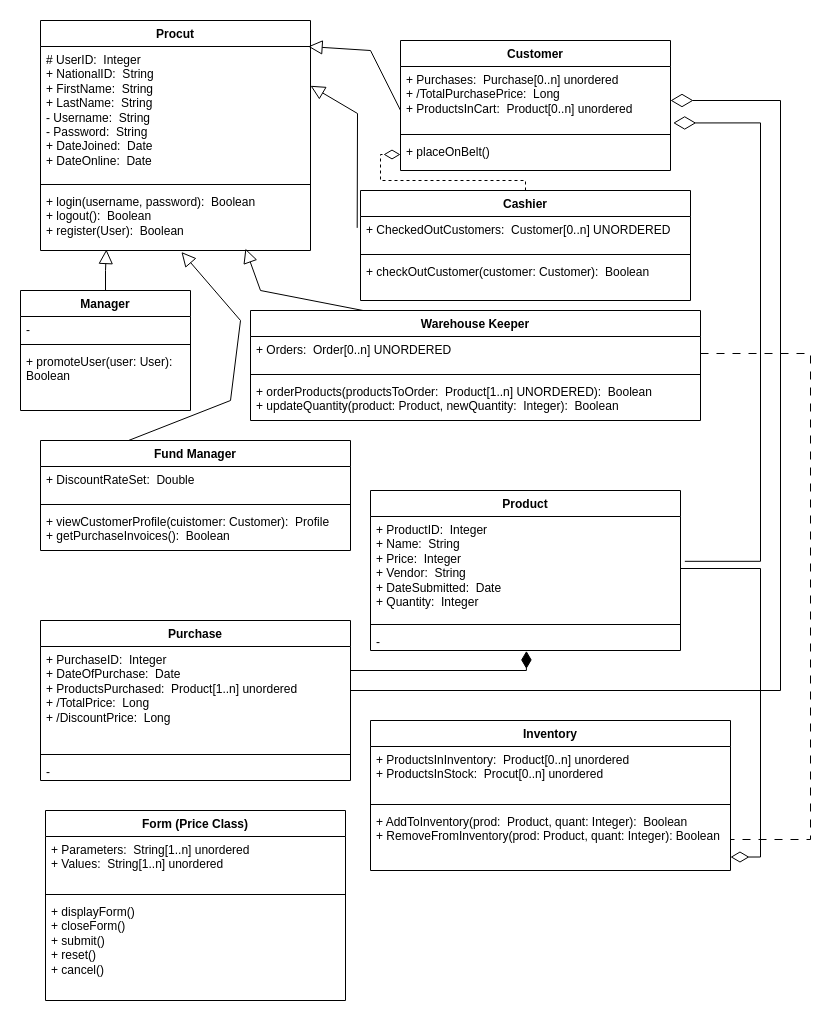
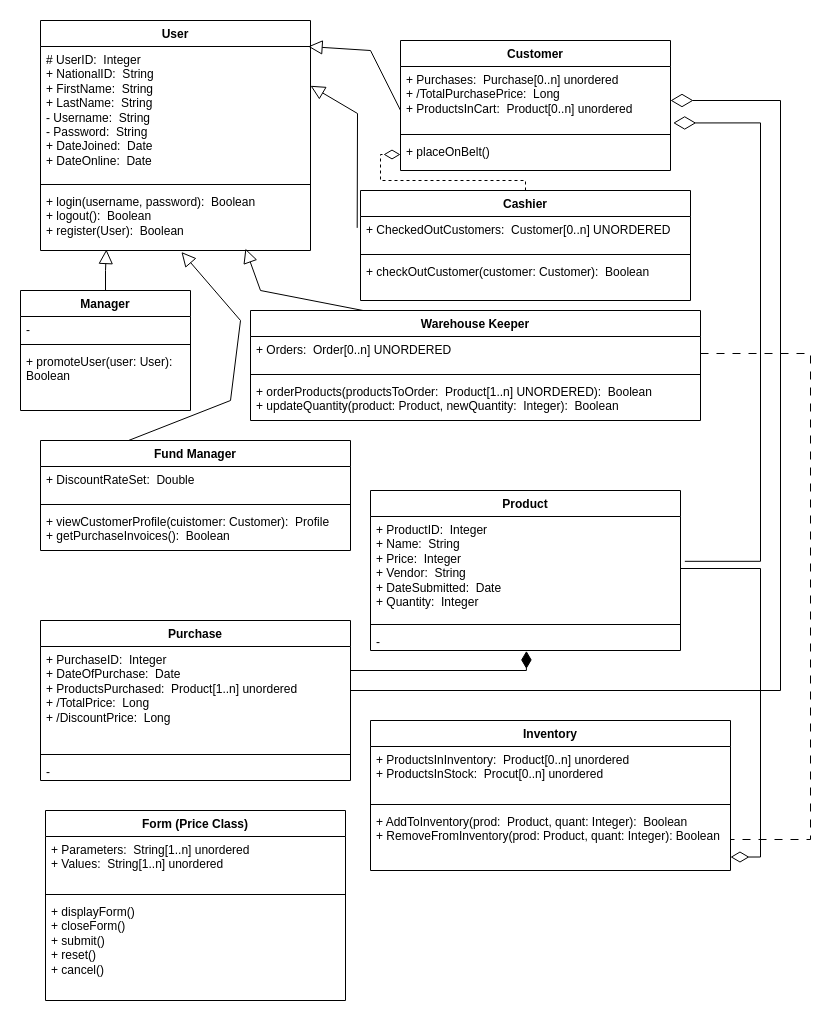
(176, 35) -> (176, 35)
